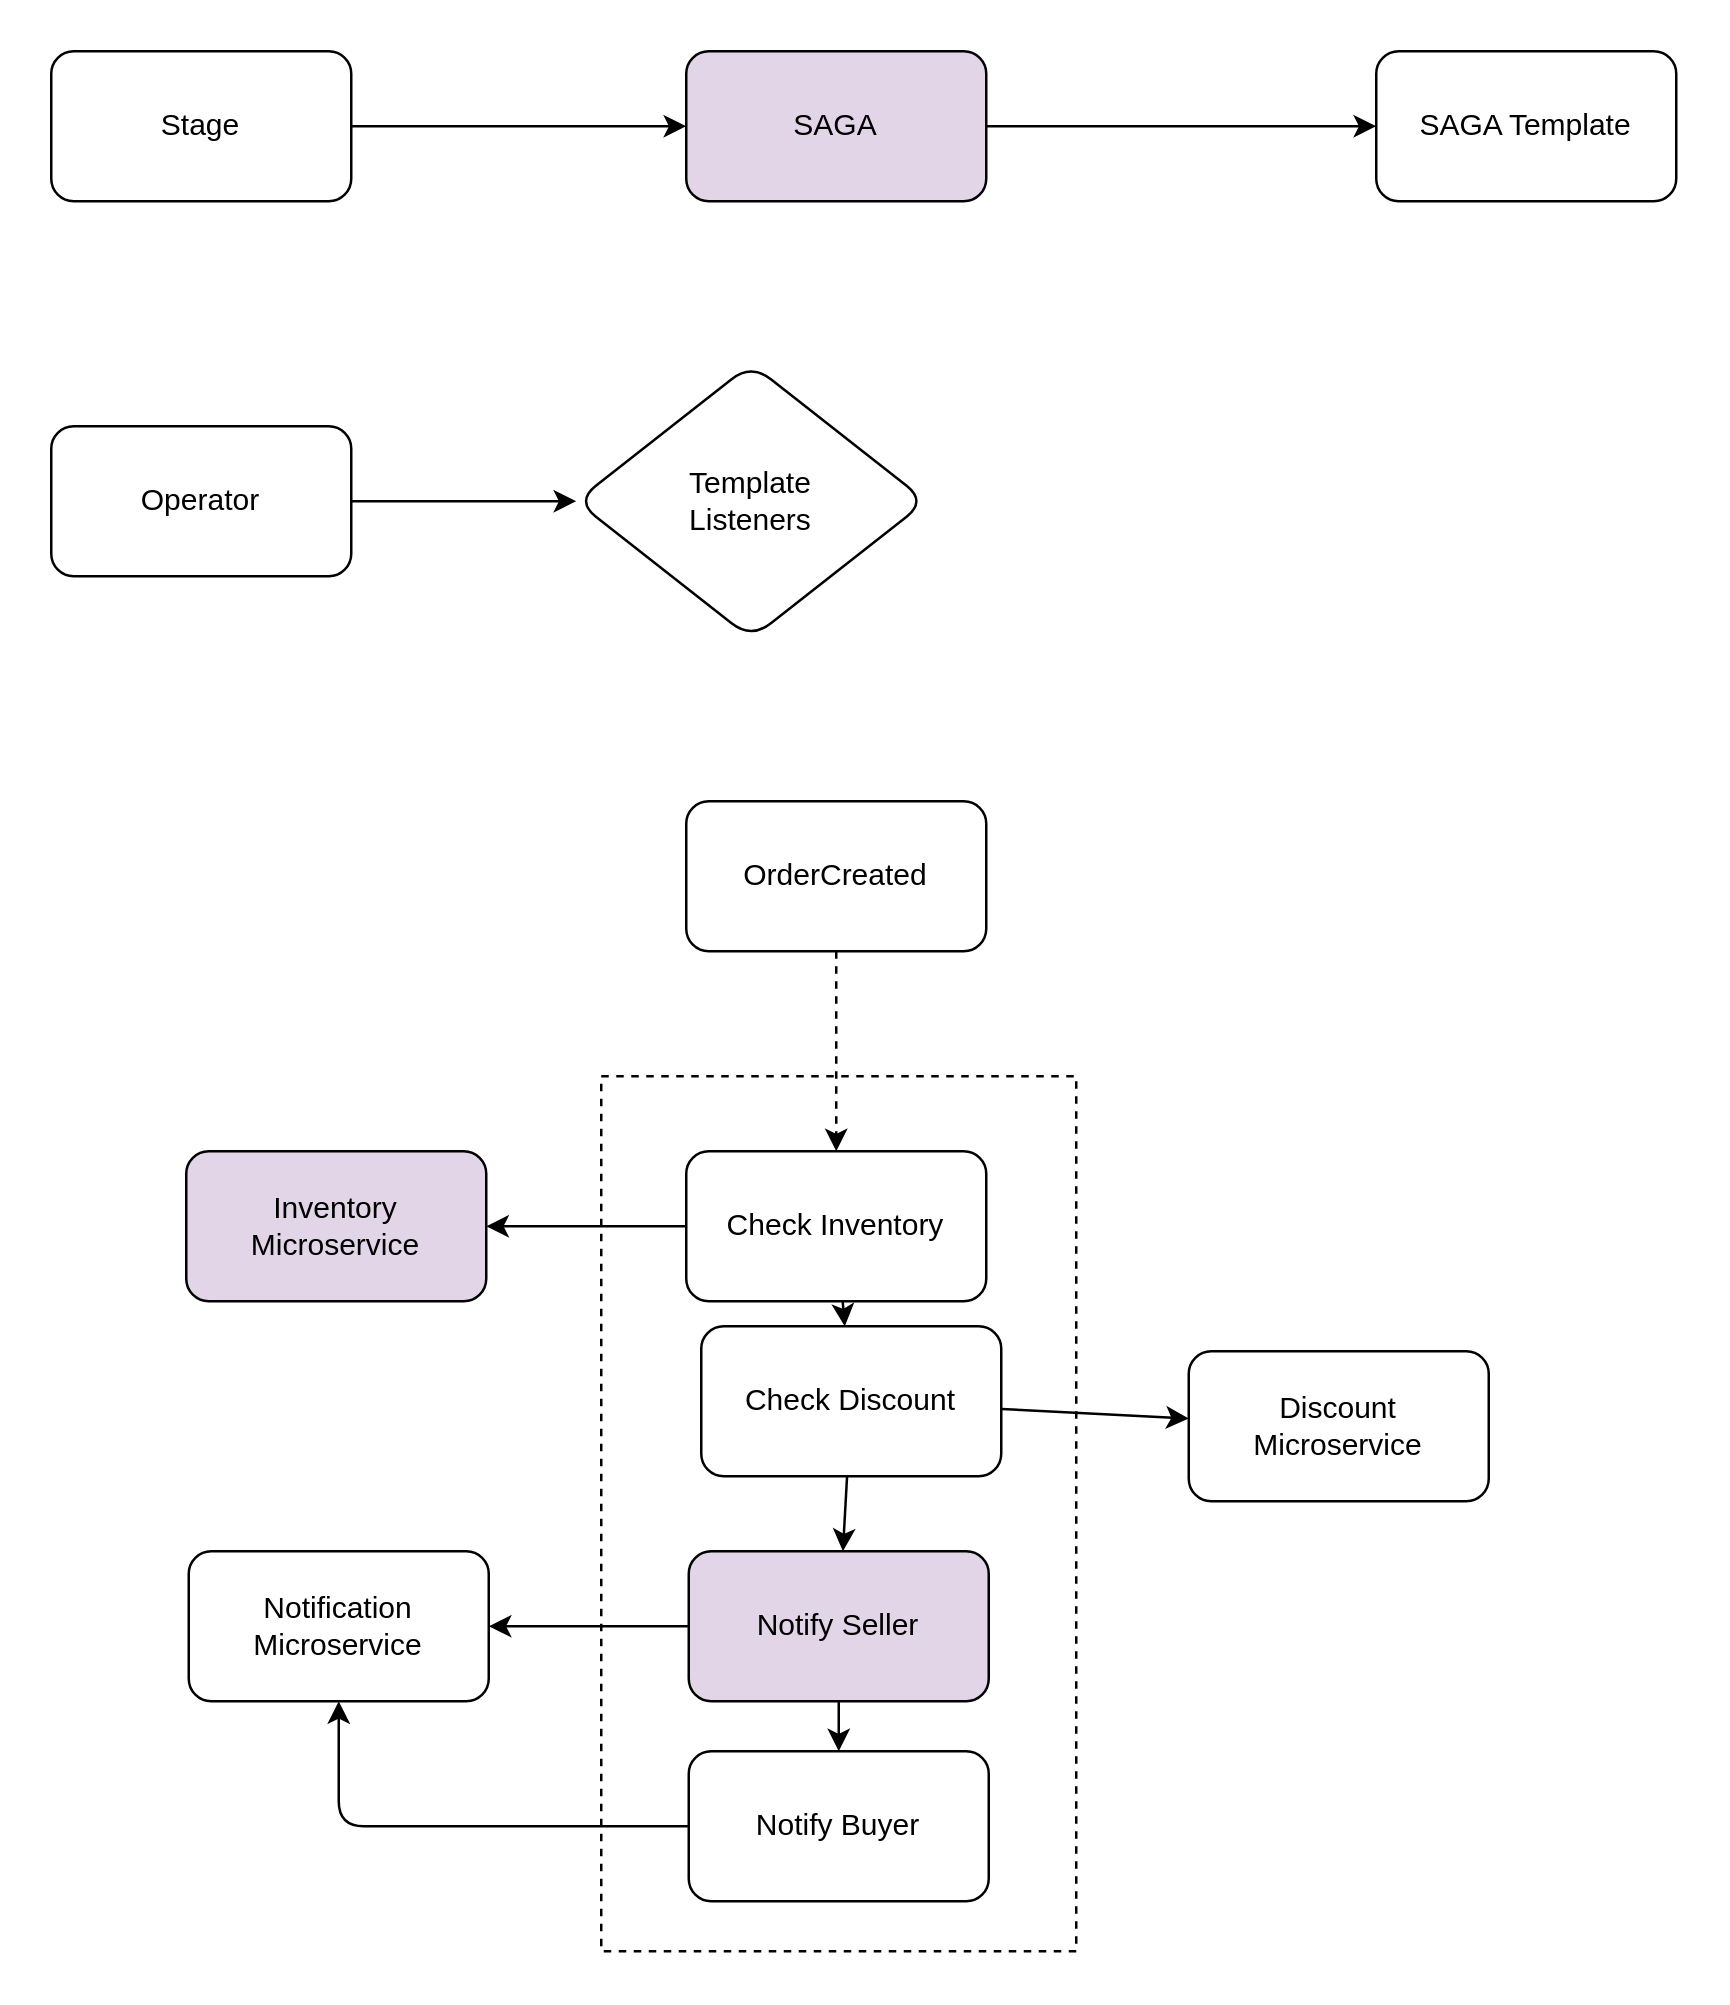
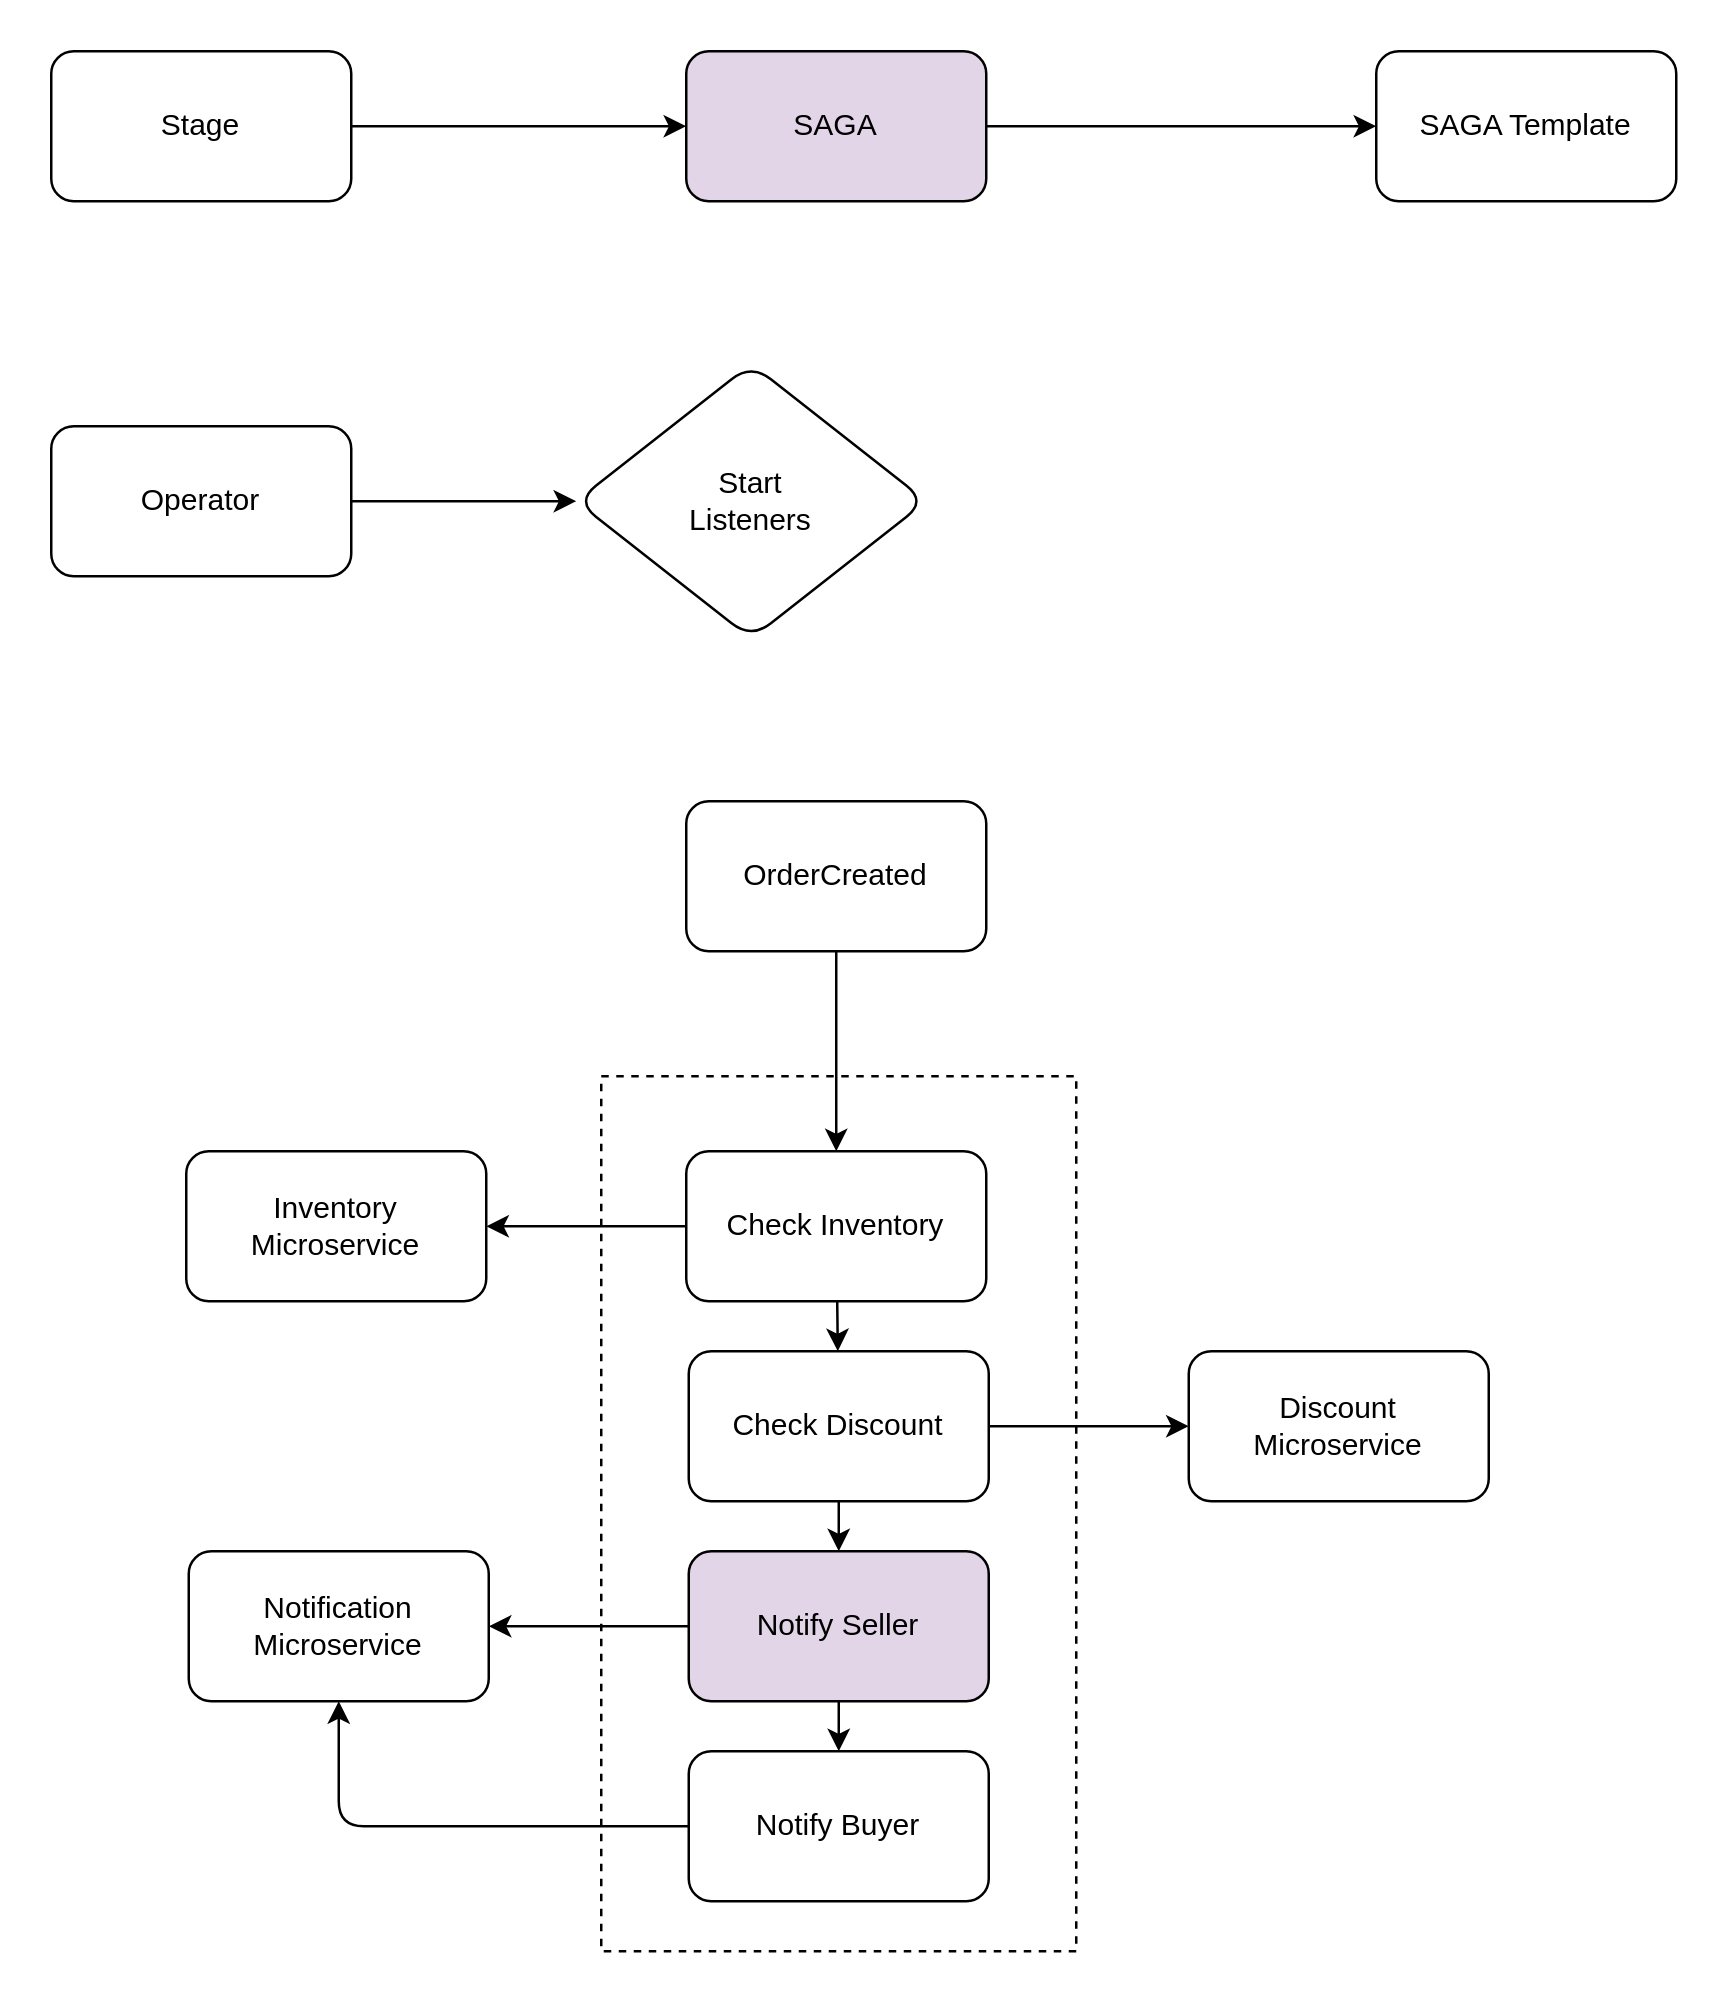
(751, 501) -> (751, 501)
(836, 1042) -> (836, 1042)
(336, 1226) -> (336, 1226)
(851, 1401) -> (839, 1426)
